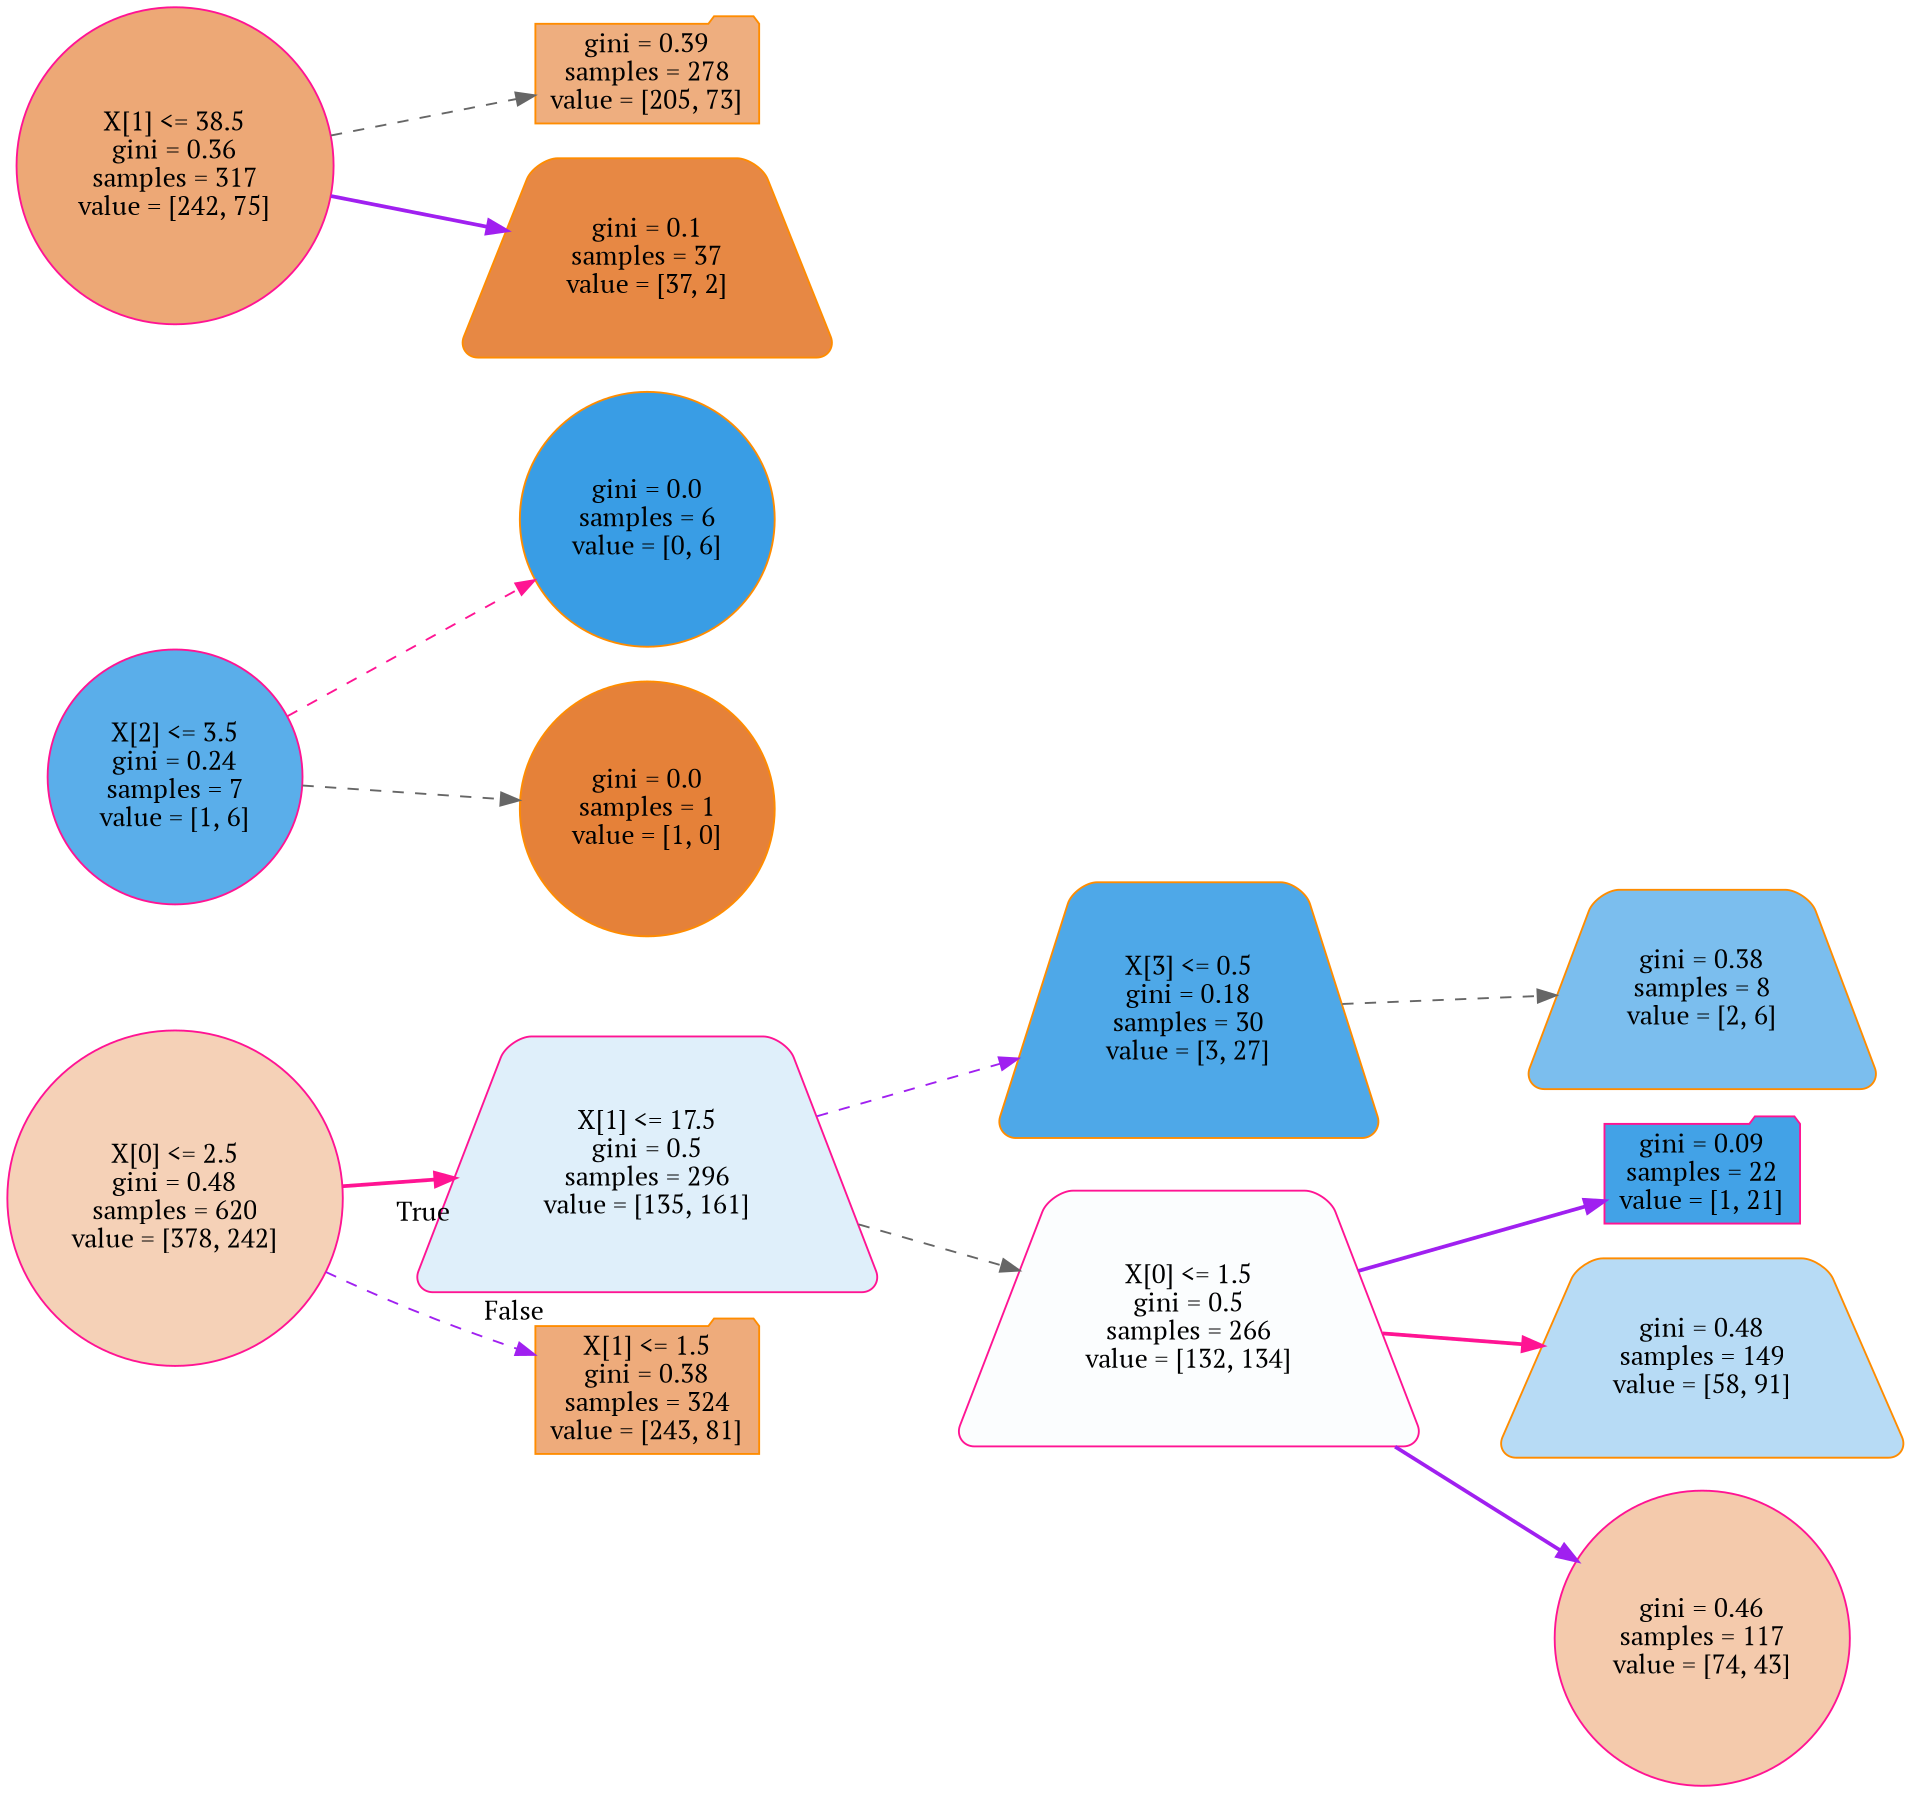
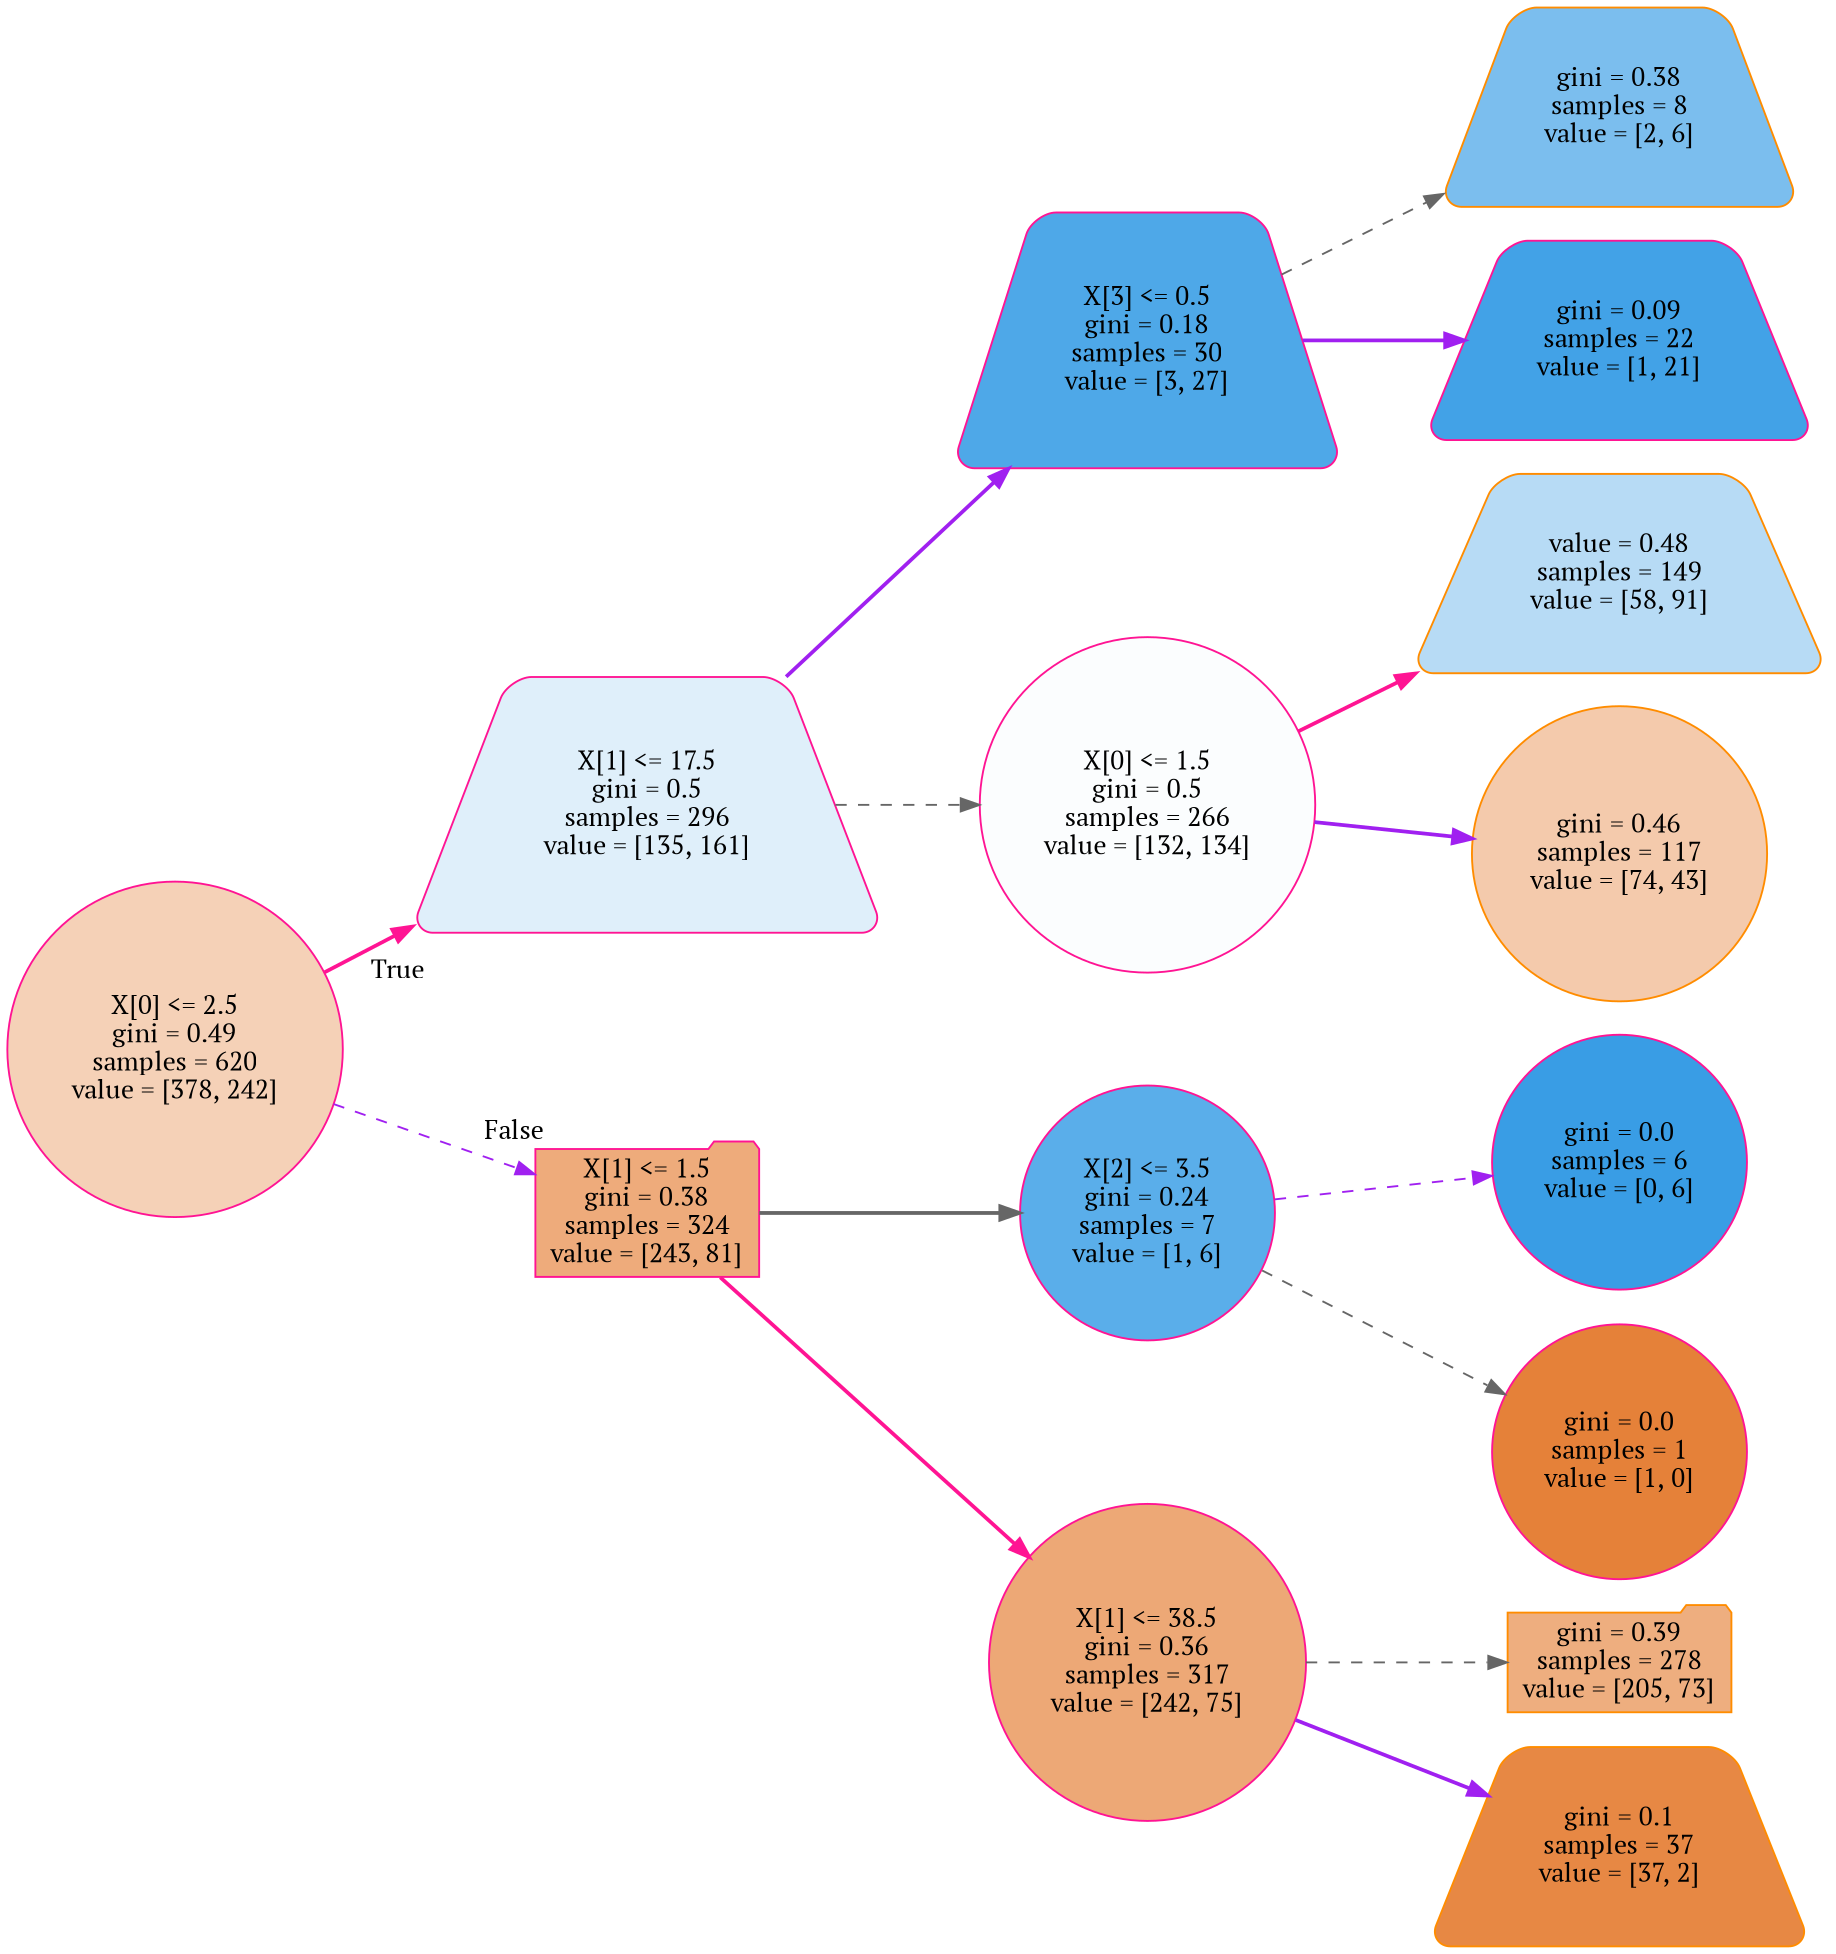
(647, 519) -> (1620, 1162)
(403, 653) -> (1374, 1189)
(647, 809) -> (1620, 1452)
(1189, 1010) -> (1147, 340)
(909, 1090) -> (890, 579)
(1702, 1174) -> (1620, 340)
(175, 1198) -> (175, 1049)
none -> (880, 1213)
(1472, 1239) -> (1374, 340)
(1189, 1319) -> (1147, 805)
(1702, 1358) -> (1620, 574)
(647, 1390) -> (647, 1213)
none -> (868, 1411)
(1702, 1638) -> (1620, 854)
